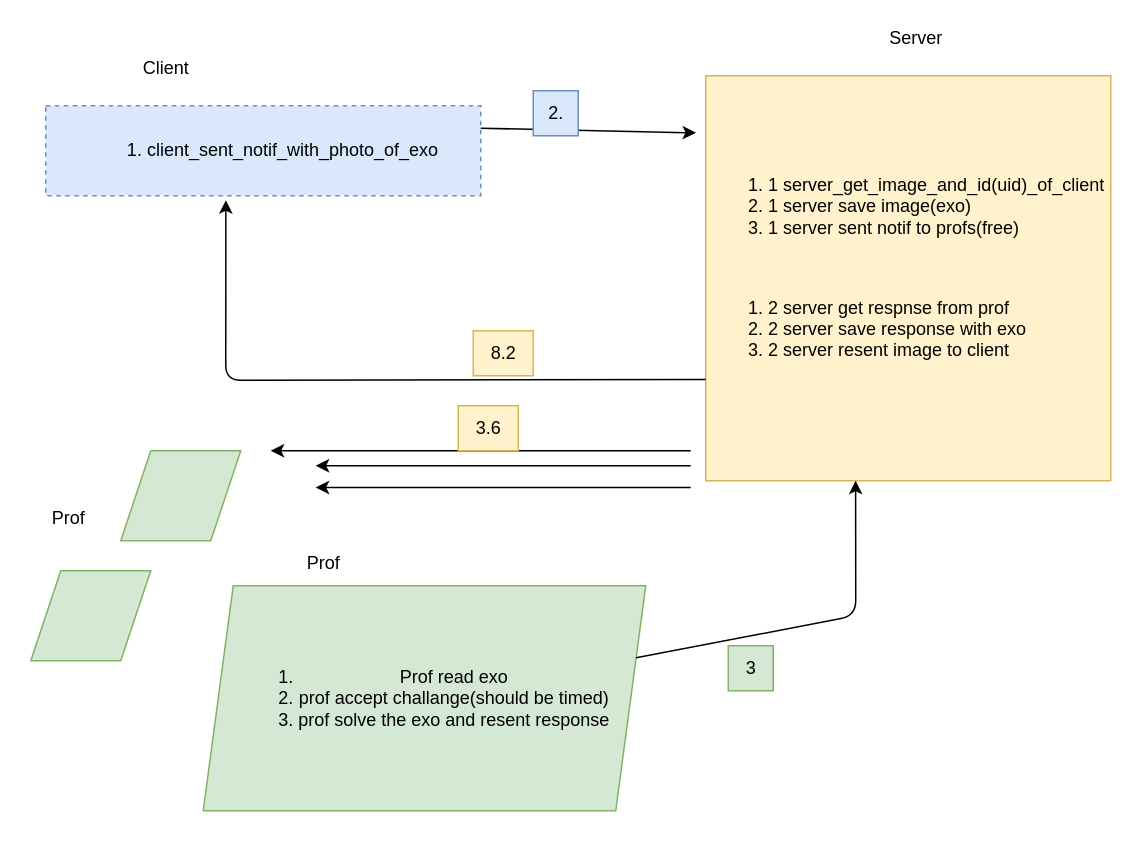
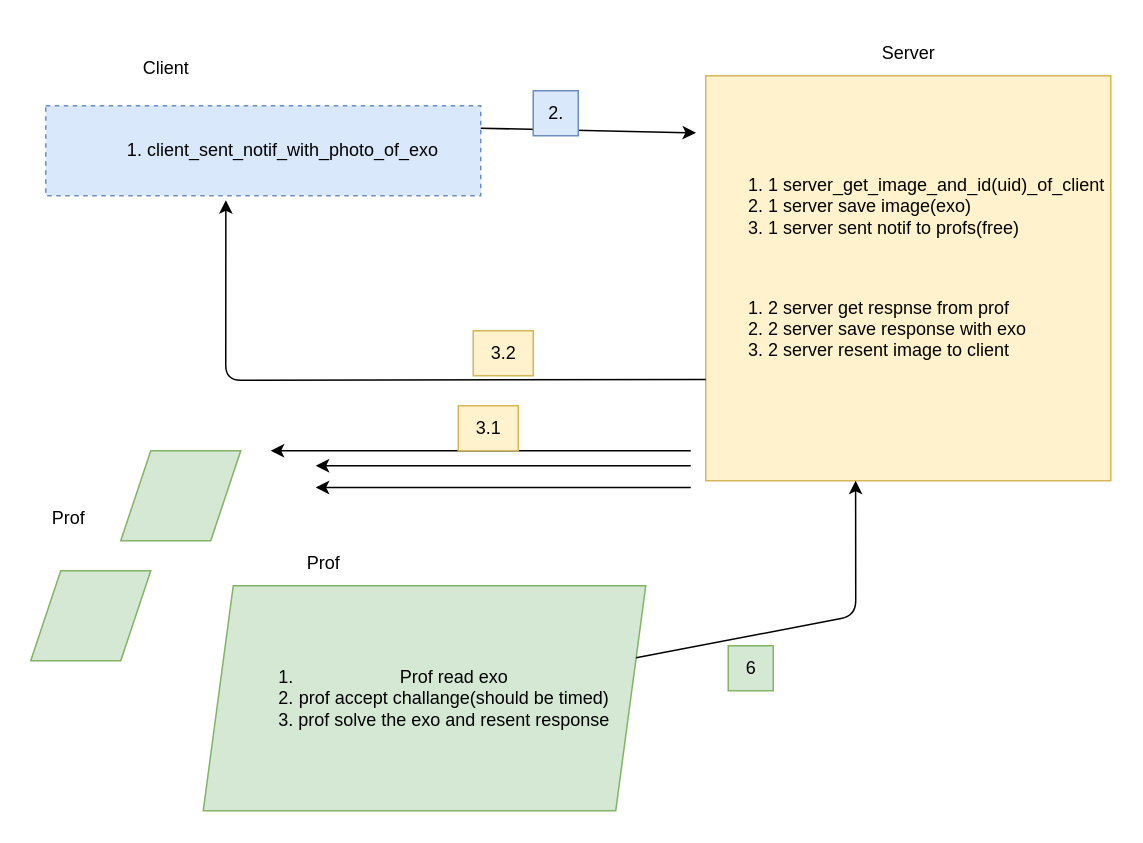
(916, 38) -> (908, 53)
(504, 353) -> (504, 353)
(489, 428) -> (489, 428)
(752, 668) -> (752, 668)
